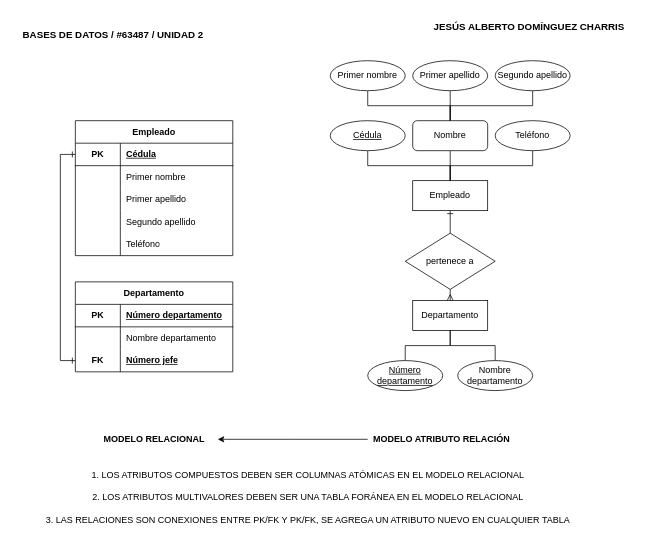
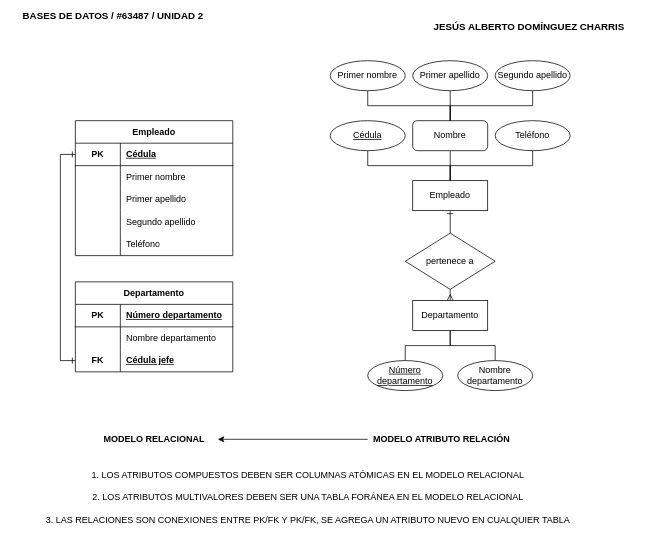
(113, 34) -> (113, 15)
(153, 360) -> (152, 360)
